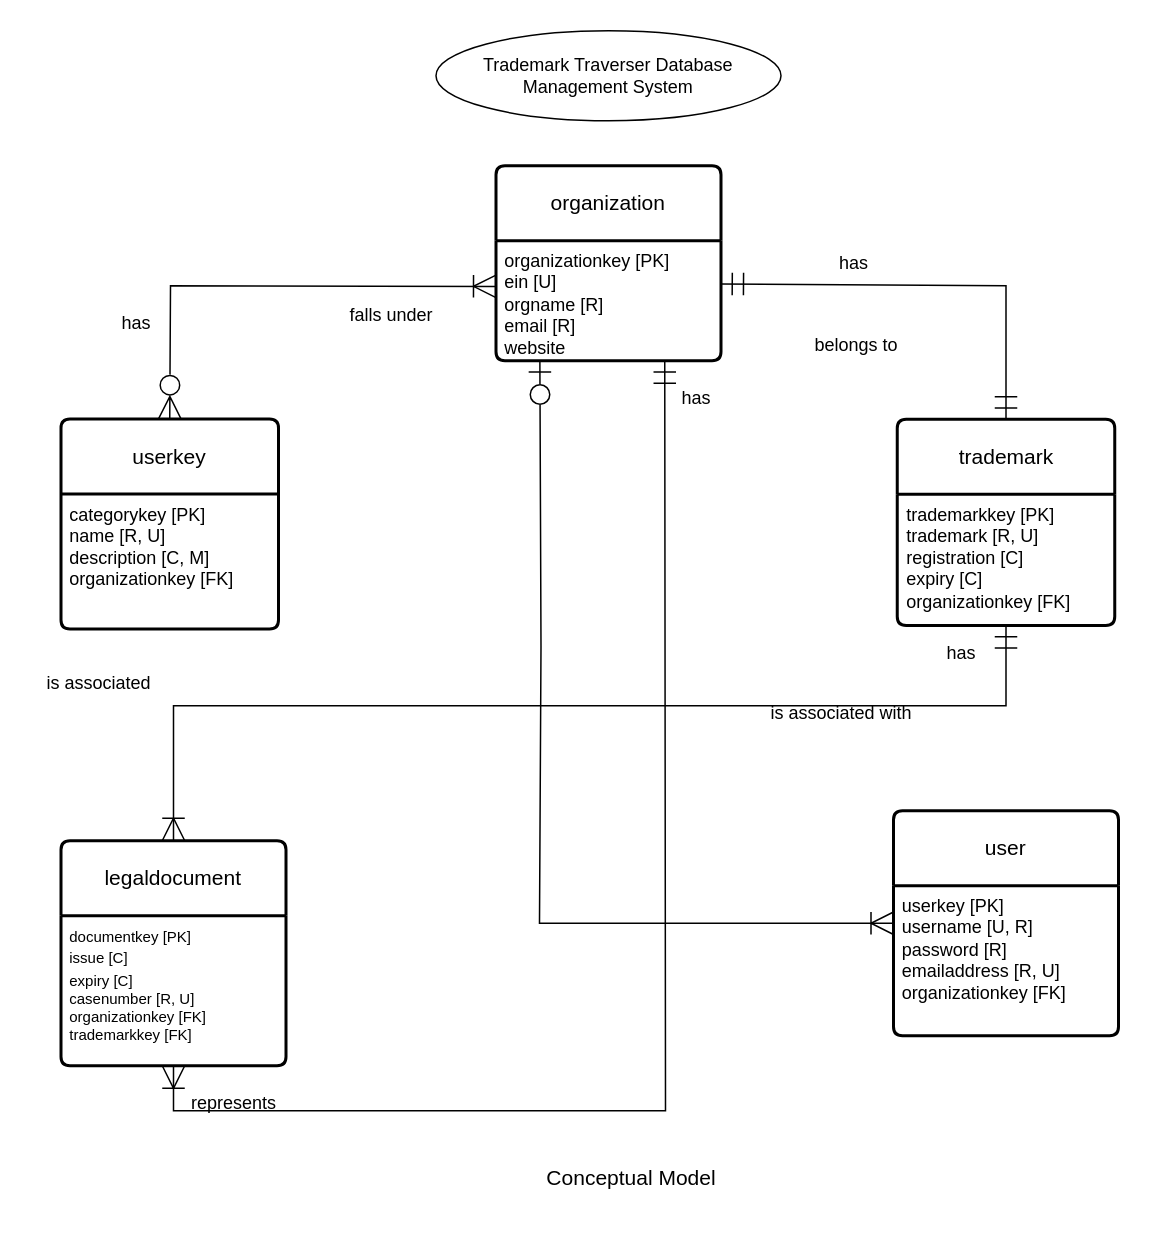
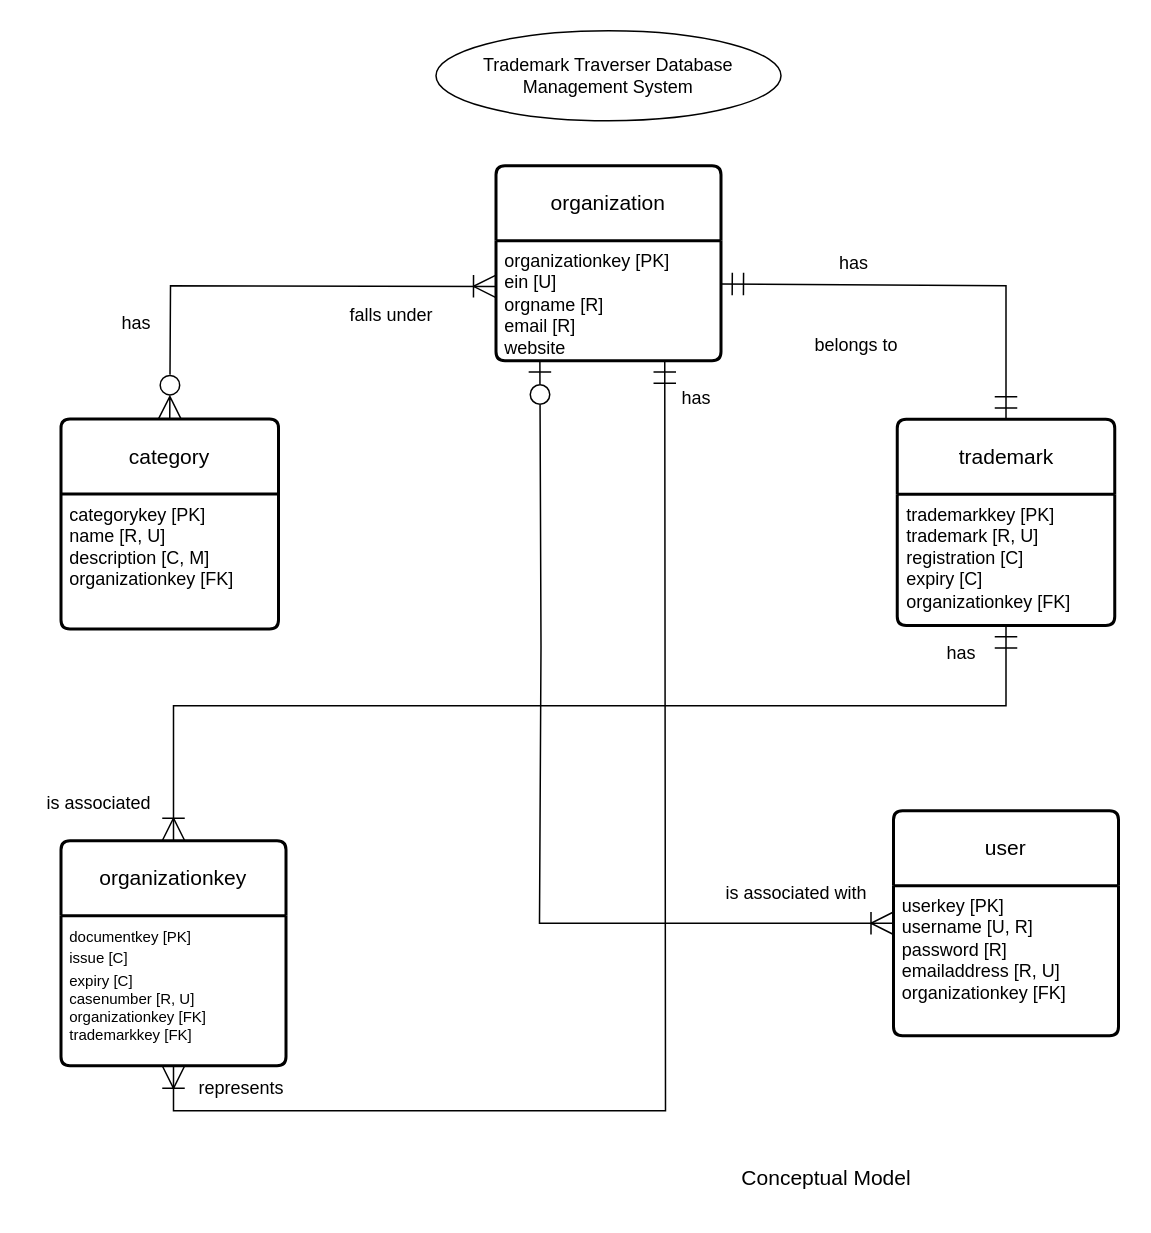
(170, 457) -> (170, 457)
(98, 683) -> (98, 803)
(841, 713) -> (796, 893)
(173, 878) -> (173, 878)
(233, 1103) -> (241, 1088)
(631, 1178) -> (826, 1178)
